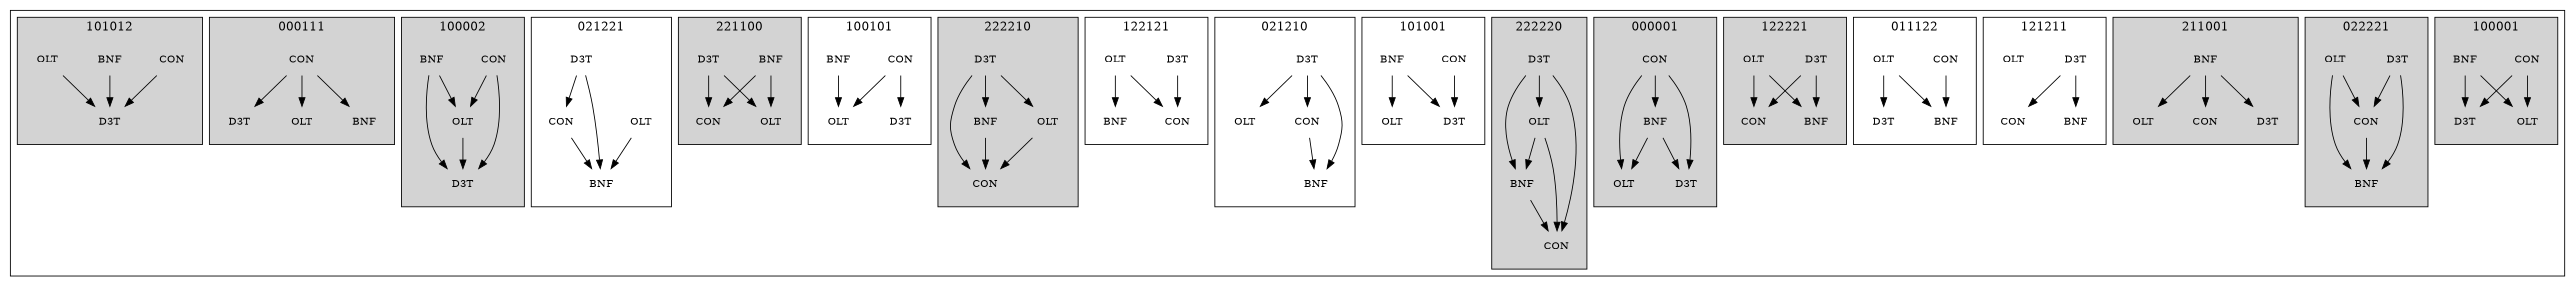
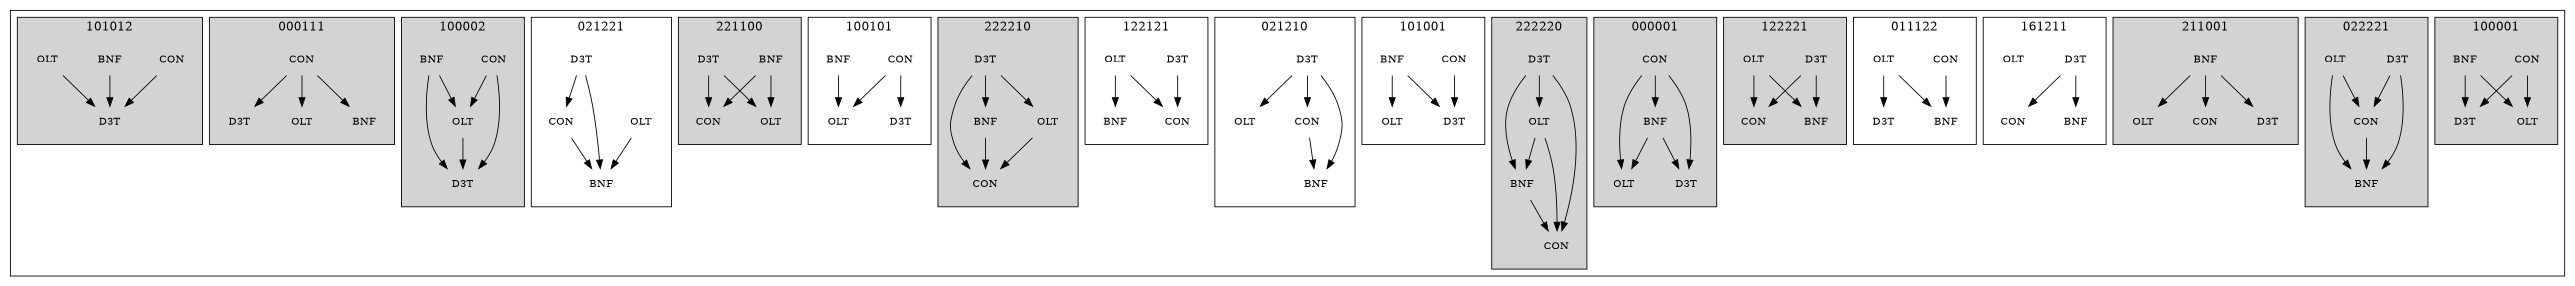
(2045, 27) -> (2045, 27)
